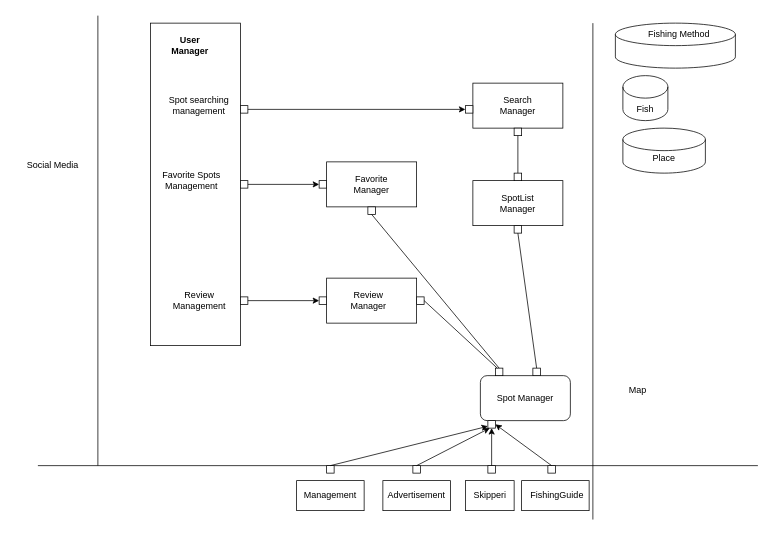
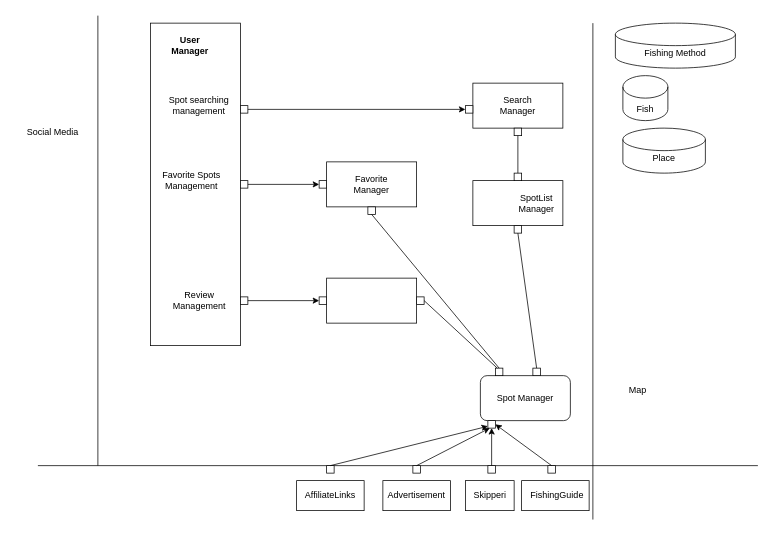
(679, 34) -> (675, 53)
(53, 165) -> (53, 132)
(518, 203) -> (537, 203)
(369, 300) -> none
(330, 495) -> (330, 495)
